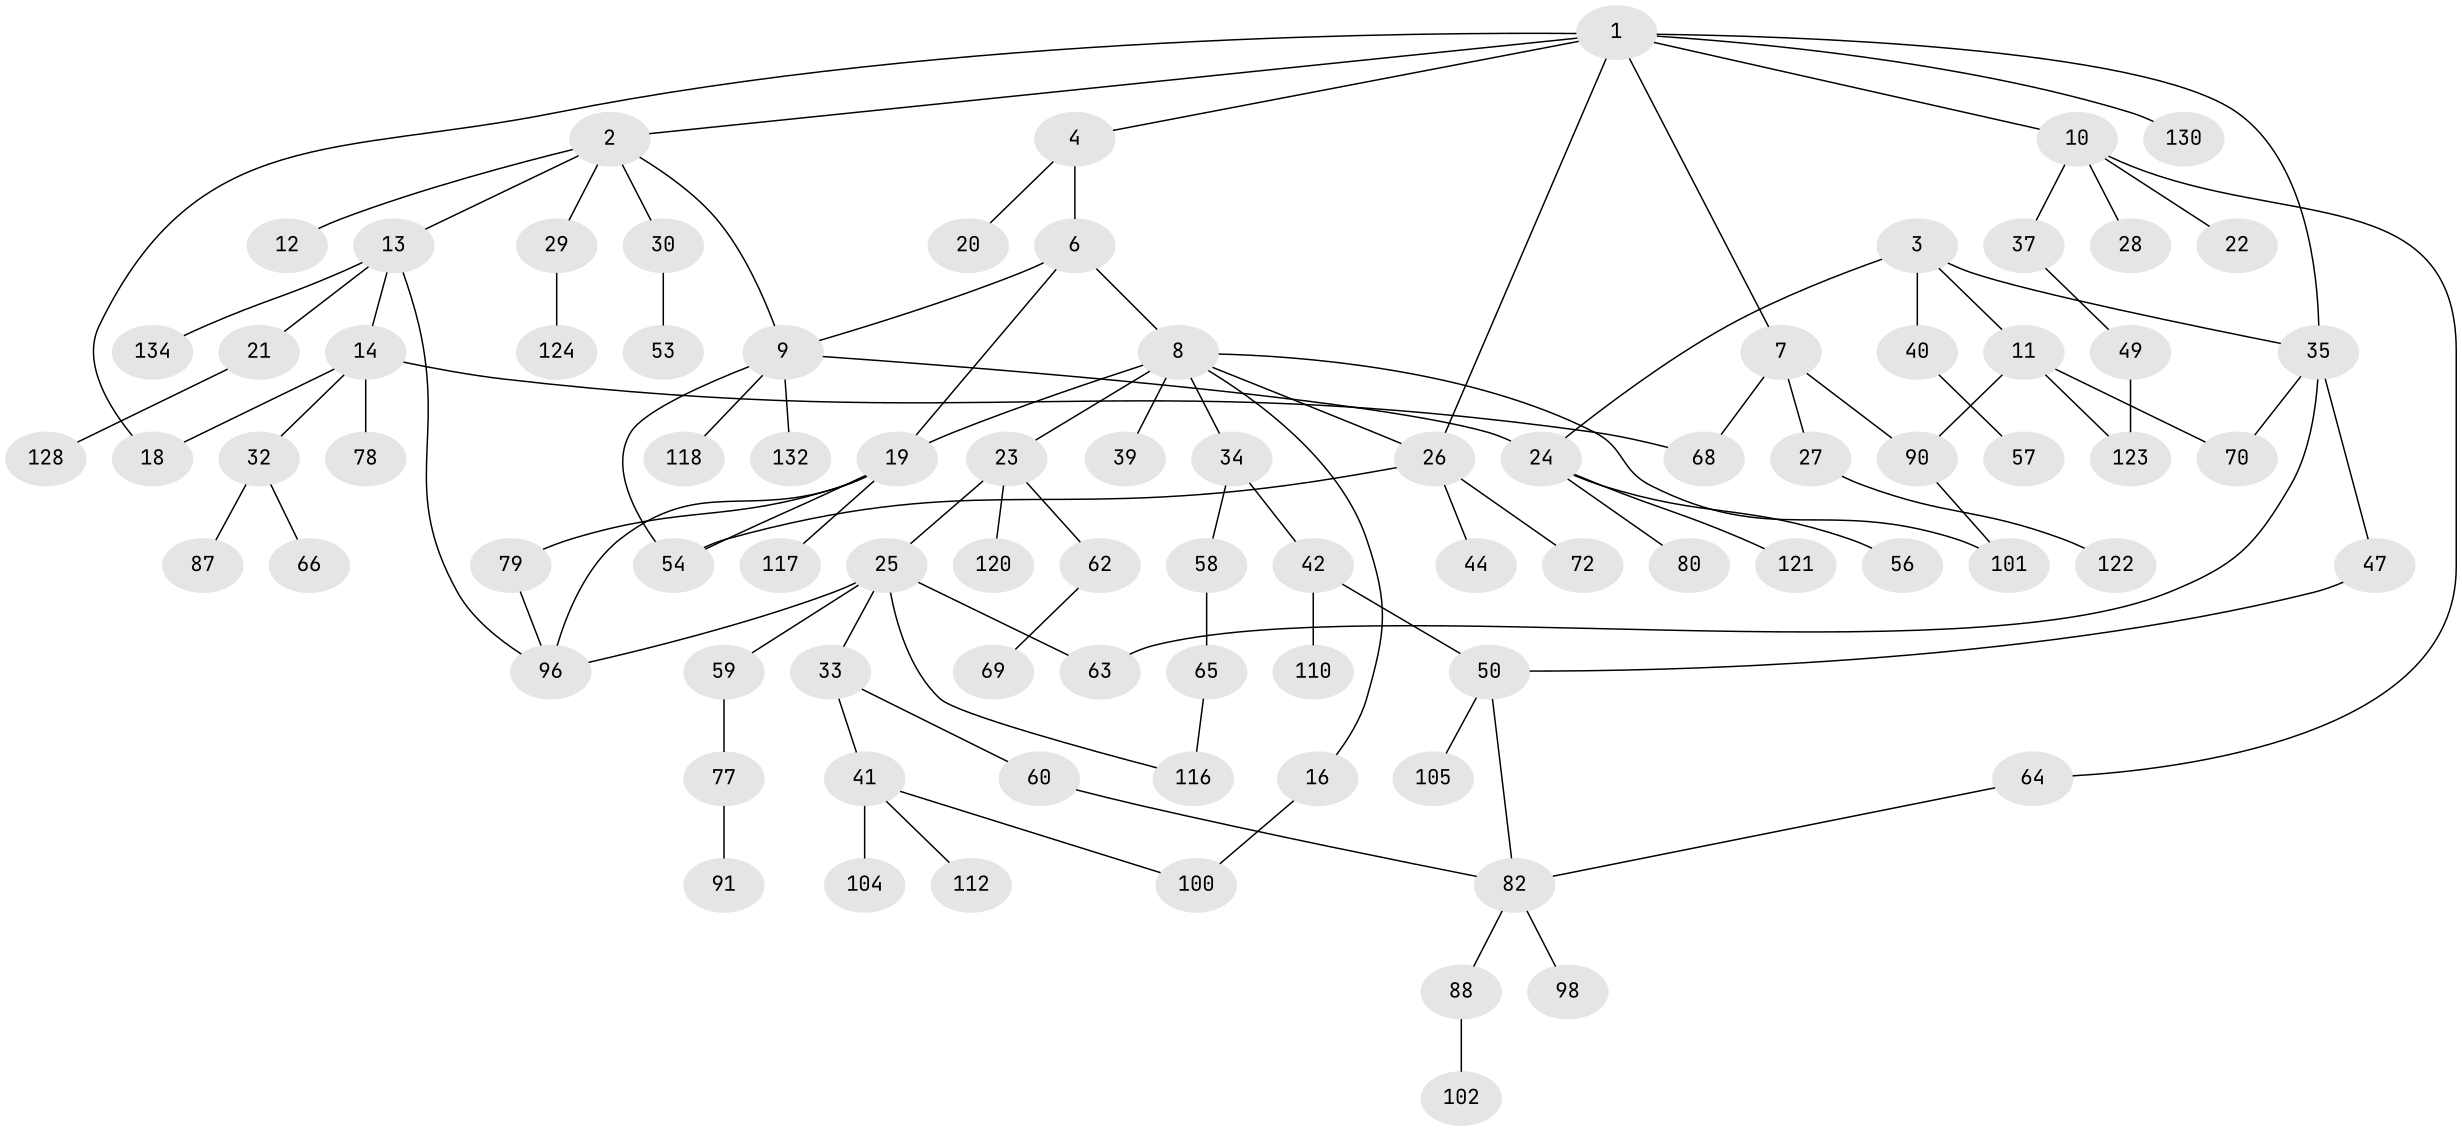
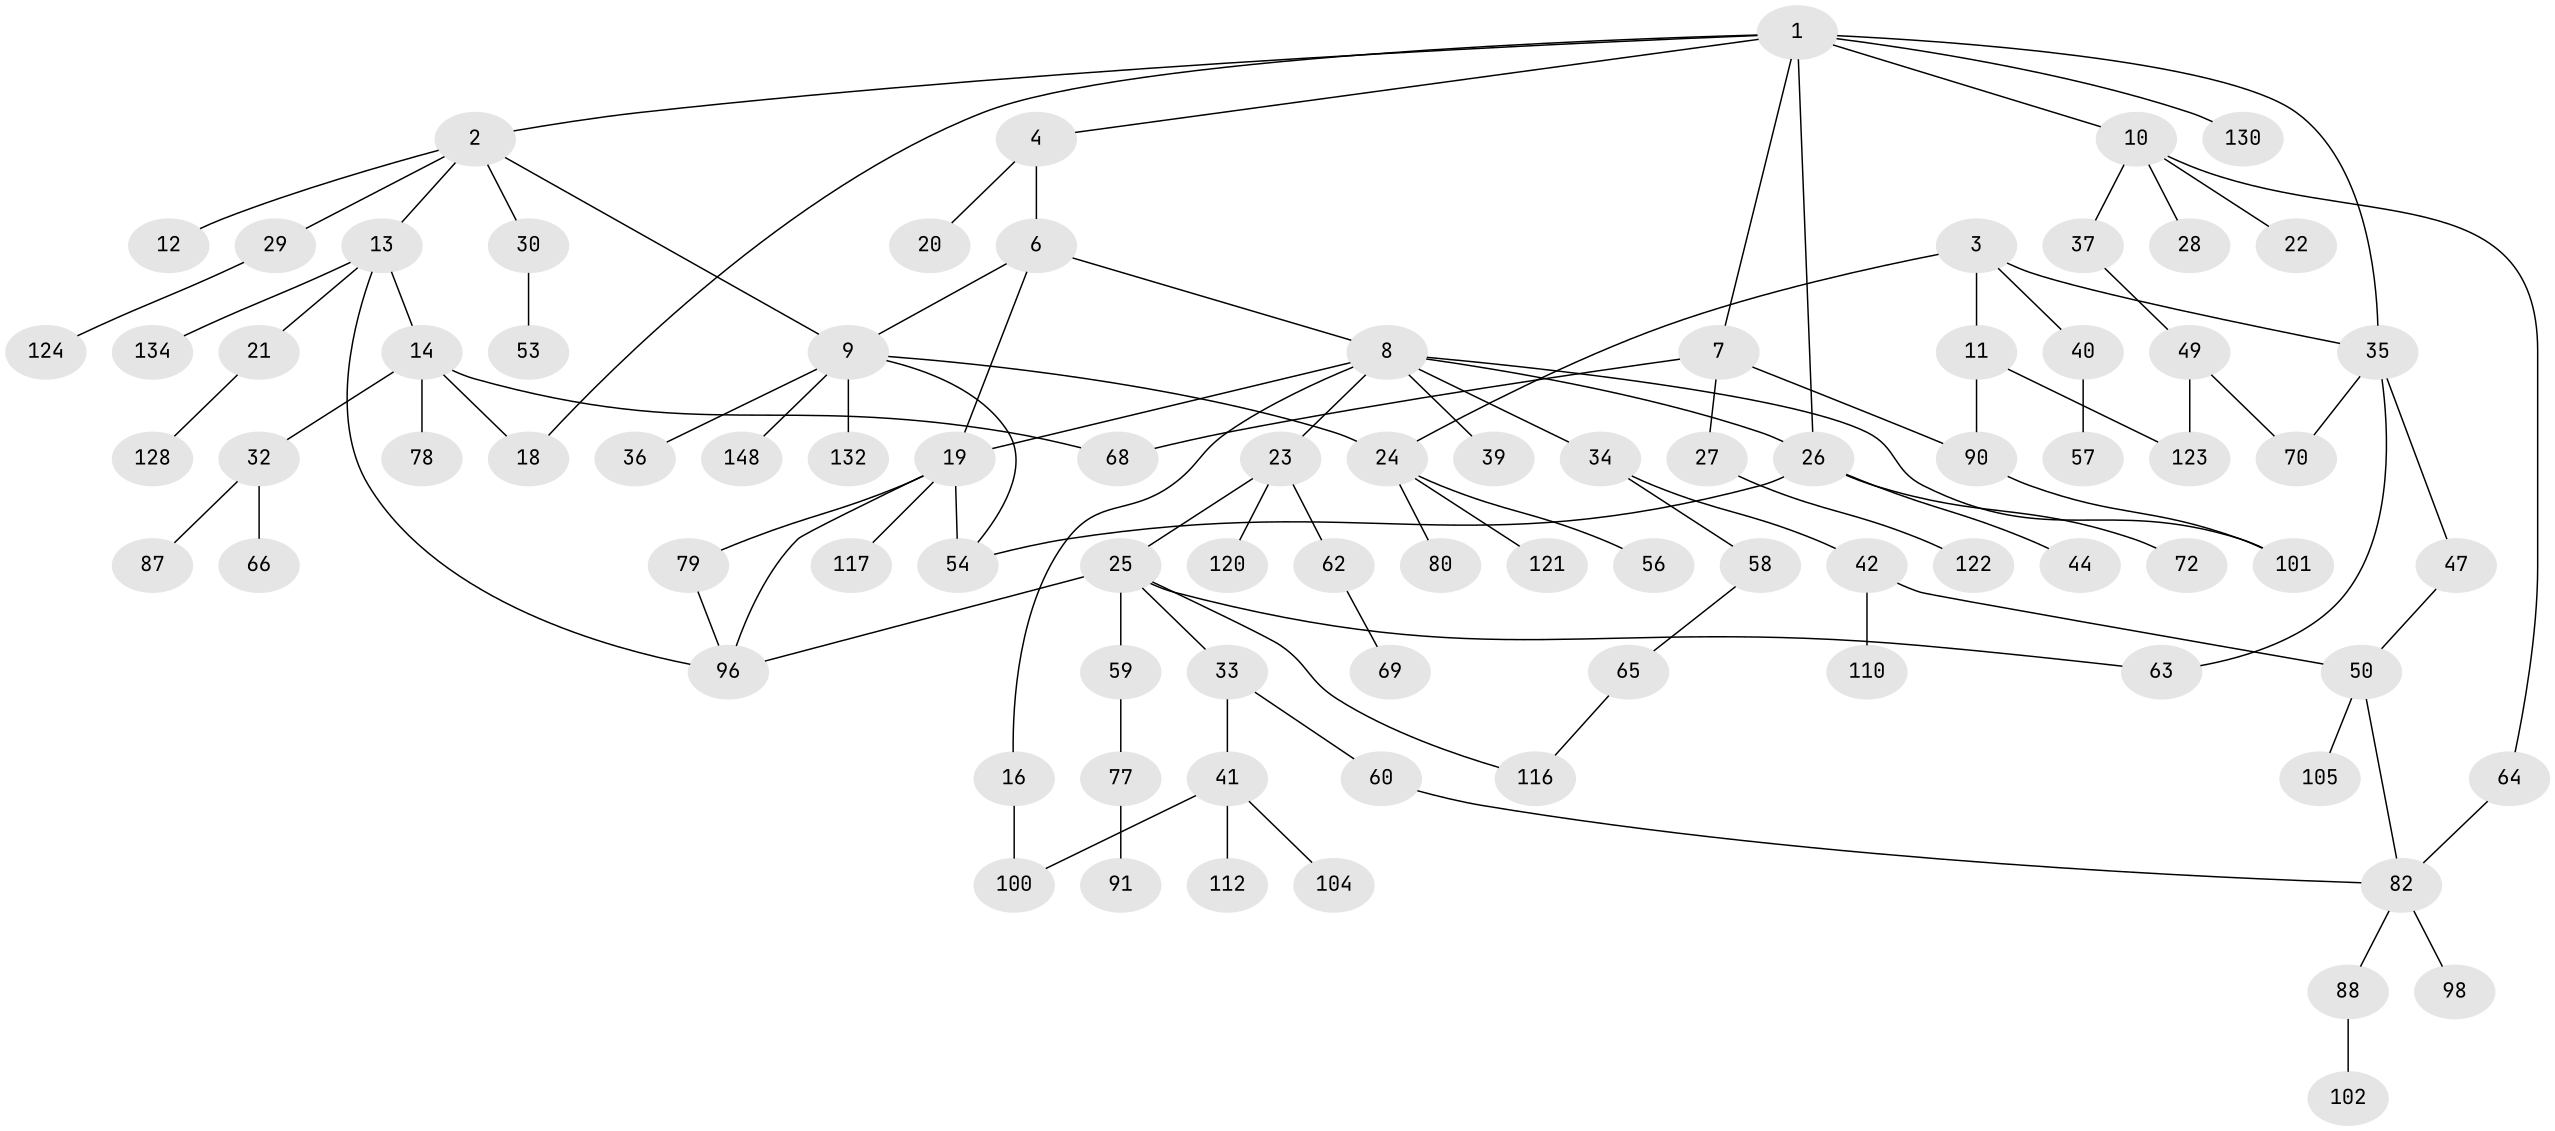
(2119, 400) -> (2243, 406)
none -> (635, 459)
(684, 459) -> (742, 459)
